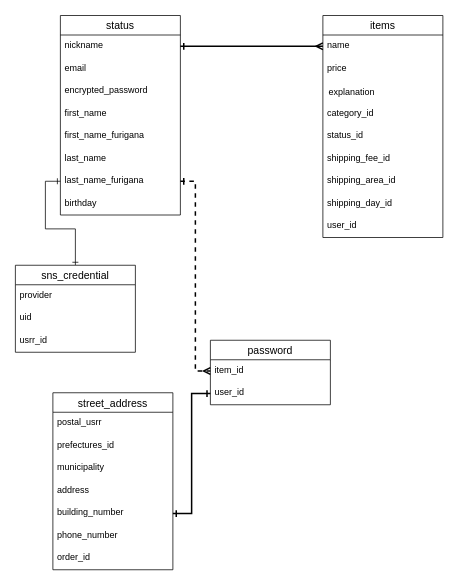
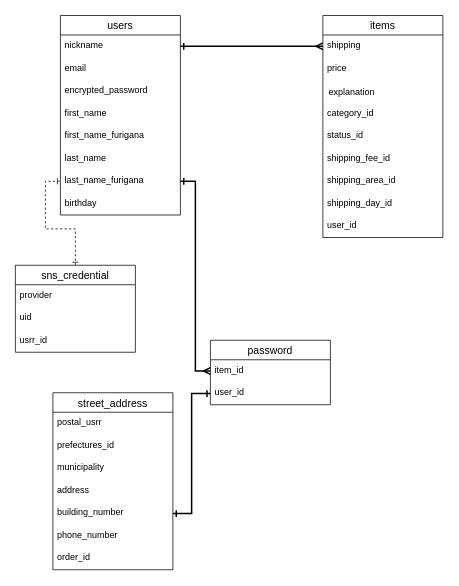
(120, 26) -> (120, 26)
(337, 45) -> (345, 45)
(47, 229) -> (47, 229)
(195, 271) -> (195, 271)
